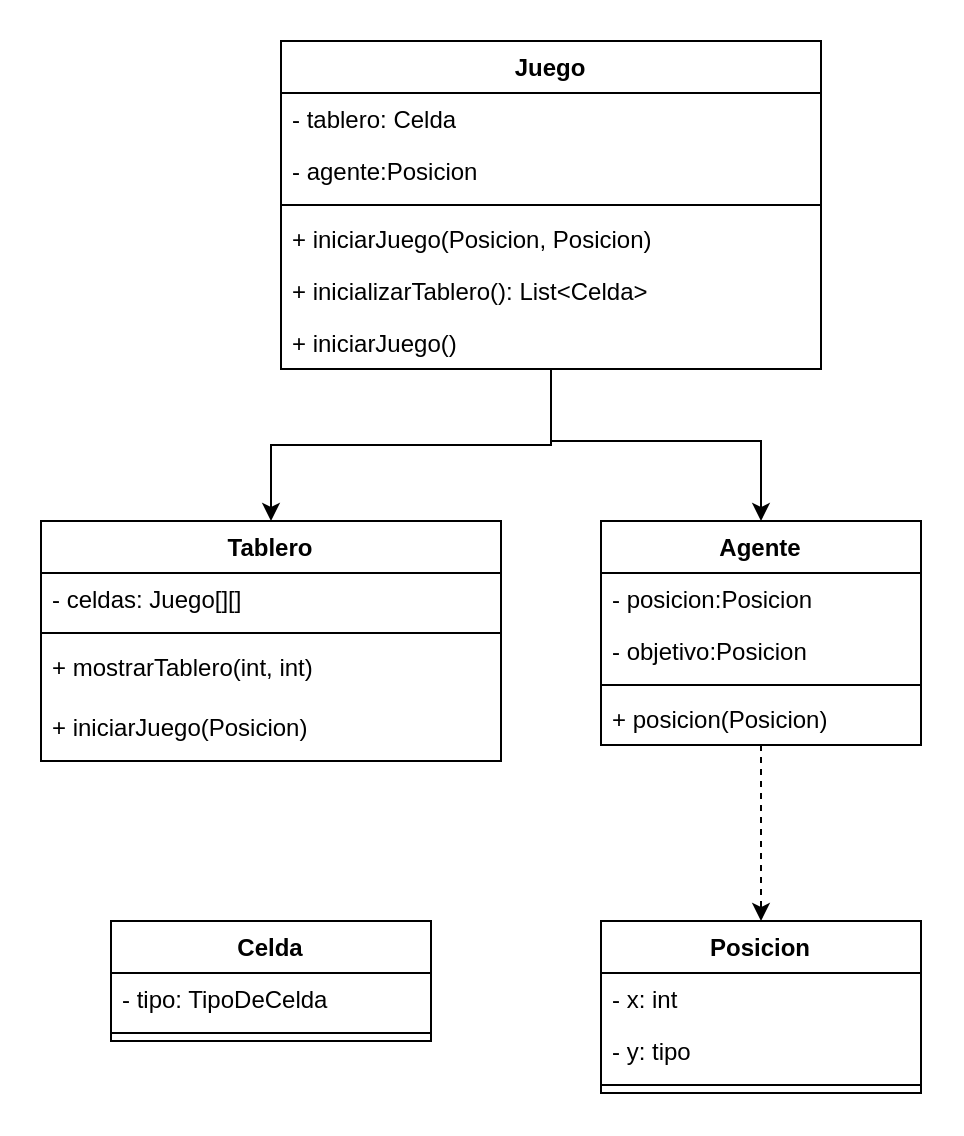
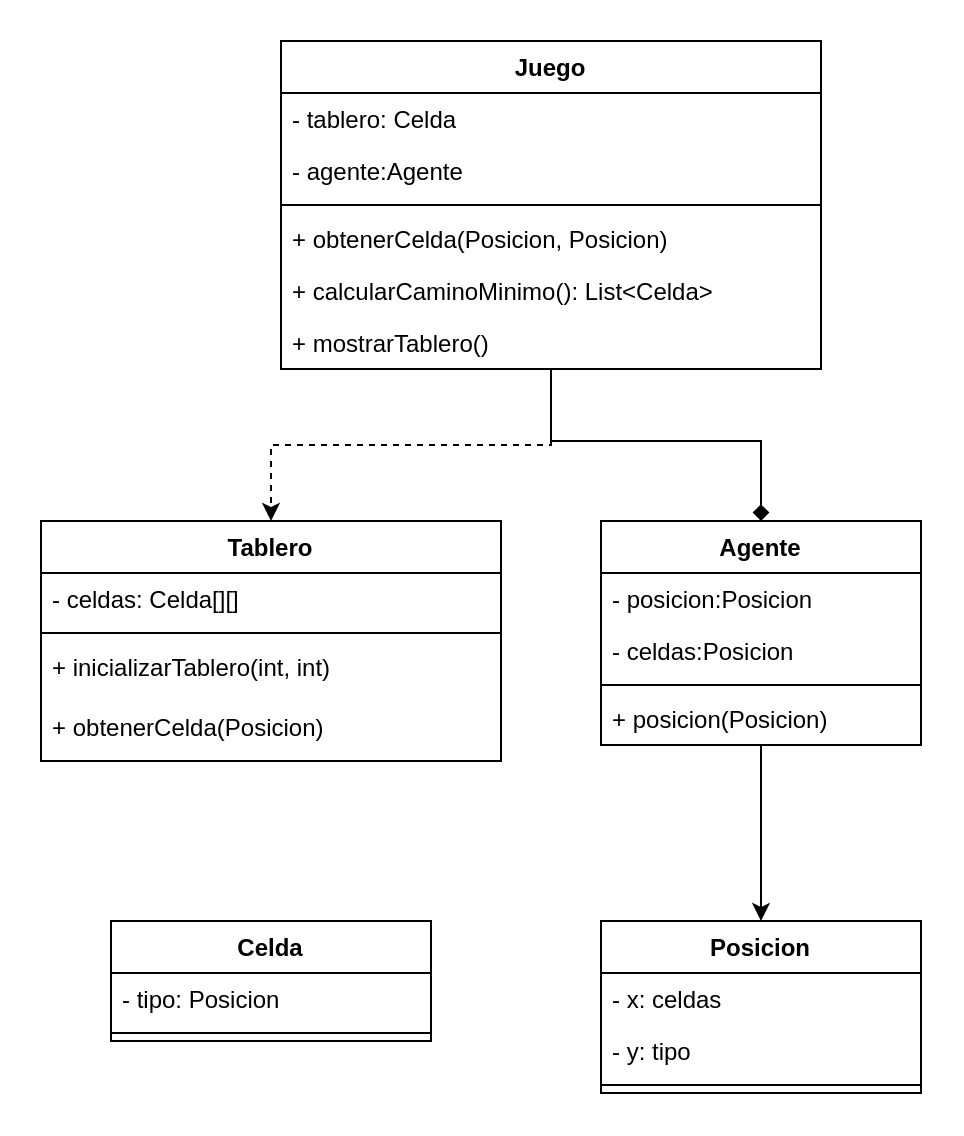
(395, 173) -> (388, 173)
(490, 241) -> (497, 241)
(494, 293) -> (510, 293)
(388, 345) -> (408, 345)
(379, 445) -> (379, 445)
(761, 506) -> (761, 505)
(168, 601) -> (165, 601)
(725, 653) -> (712, 653)
(209, 669) -> (220, 669)
(196, 729) -> (202, 729)
(761, 825) -> (761, 825)
(232, 1001) -> (212, 1001)
(654, 1001) -> (674, 1001)
